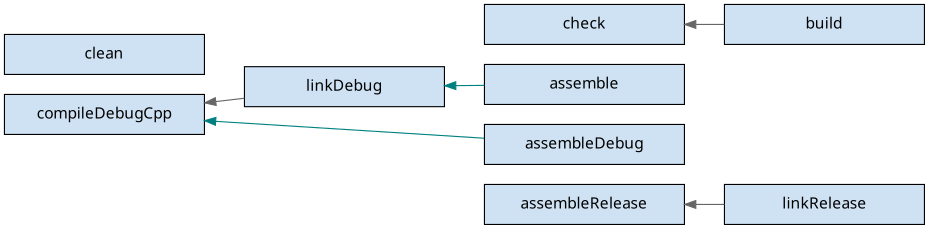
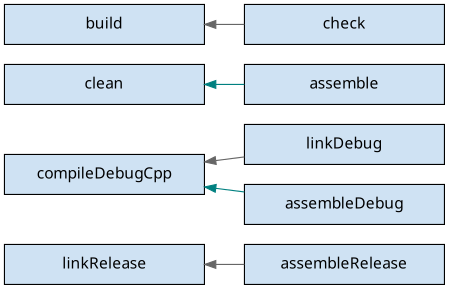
(710, 24) -> (230, 24)
(470, 86) -> (230, 84)
(710, 204) -> (230, 264)
